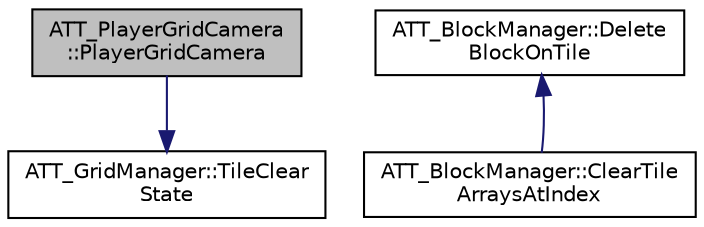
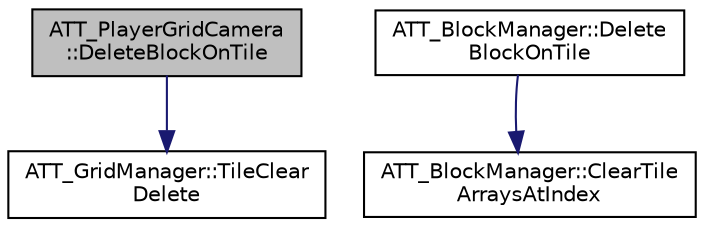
(167, 43) -> (167, 43)
(544, 124) -> (516, 103)
(167, 185) -> (167, 185)
